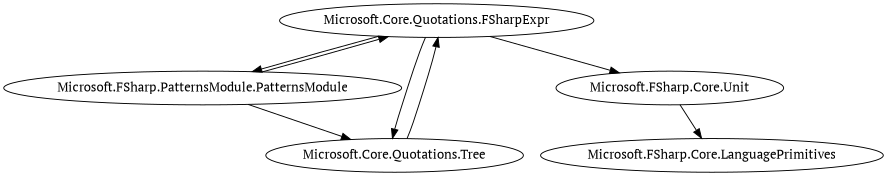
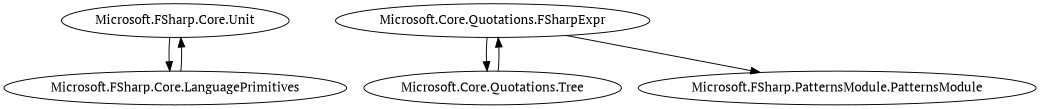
(550, 53) -> (182, 59)
(321, 56) -> none
(295, 120) -> none
